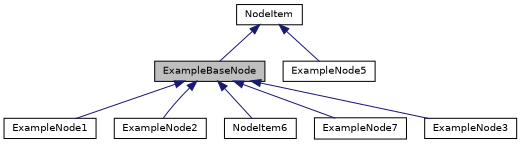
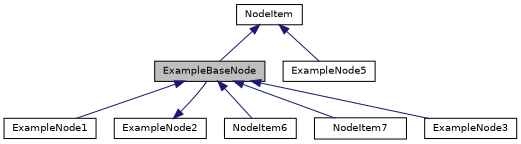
(176, 103) -> (195, 97)
(360, 128) -> (360, 128)
